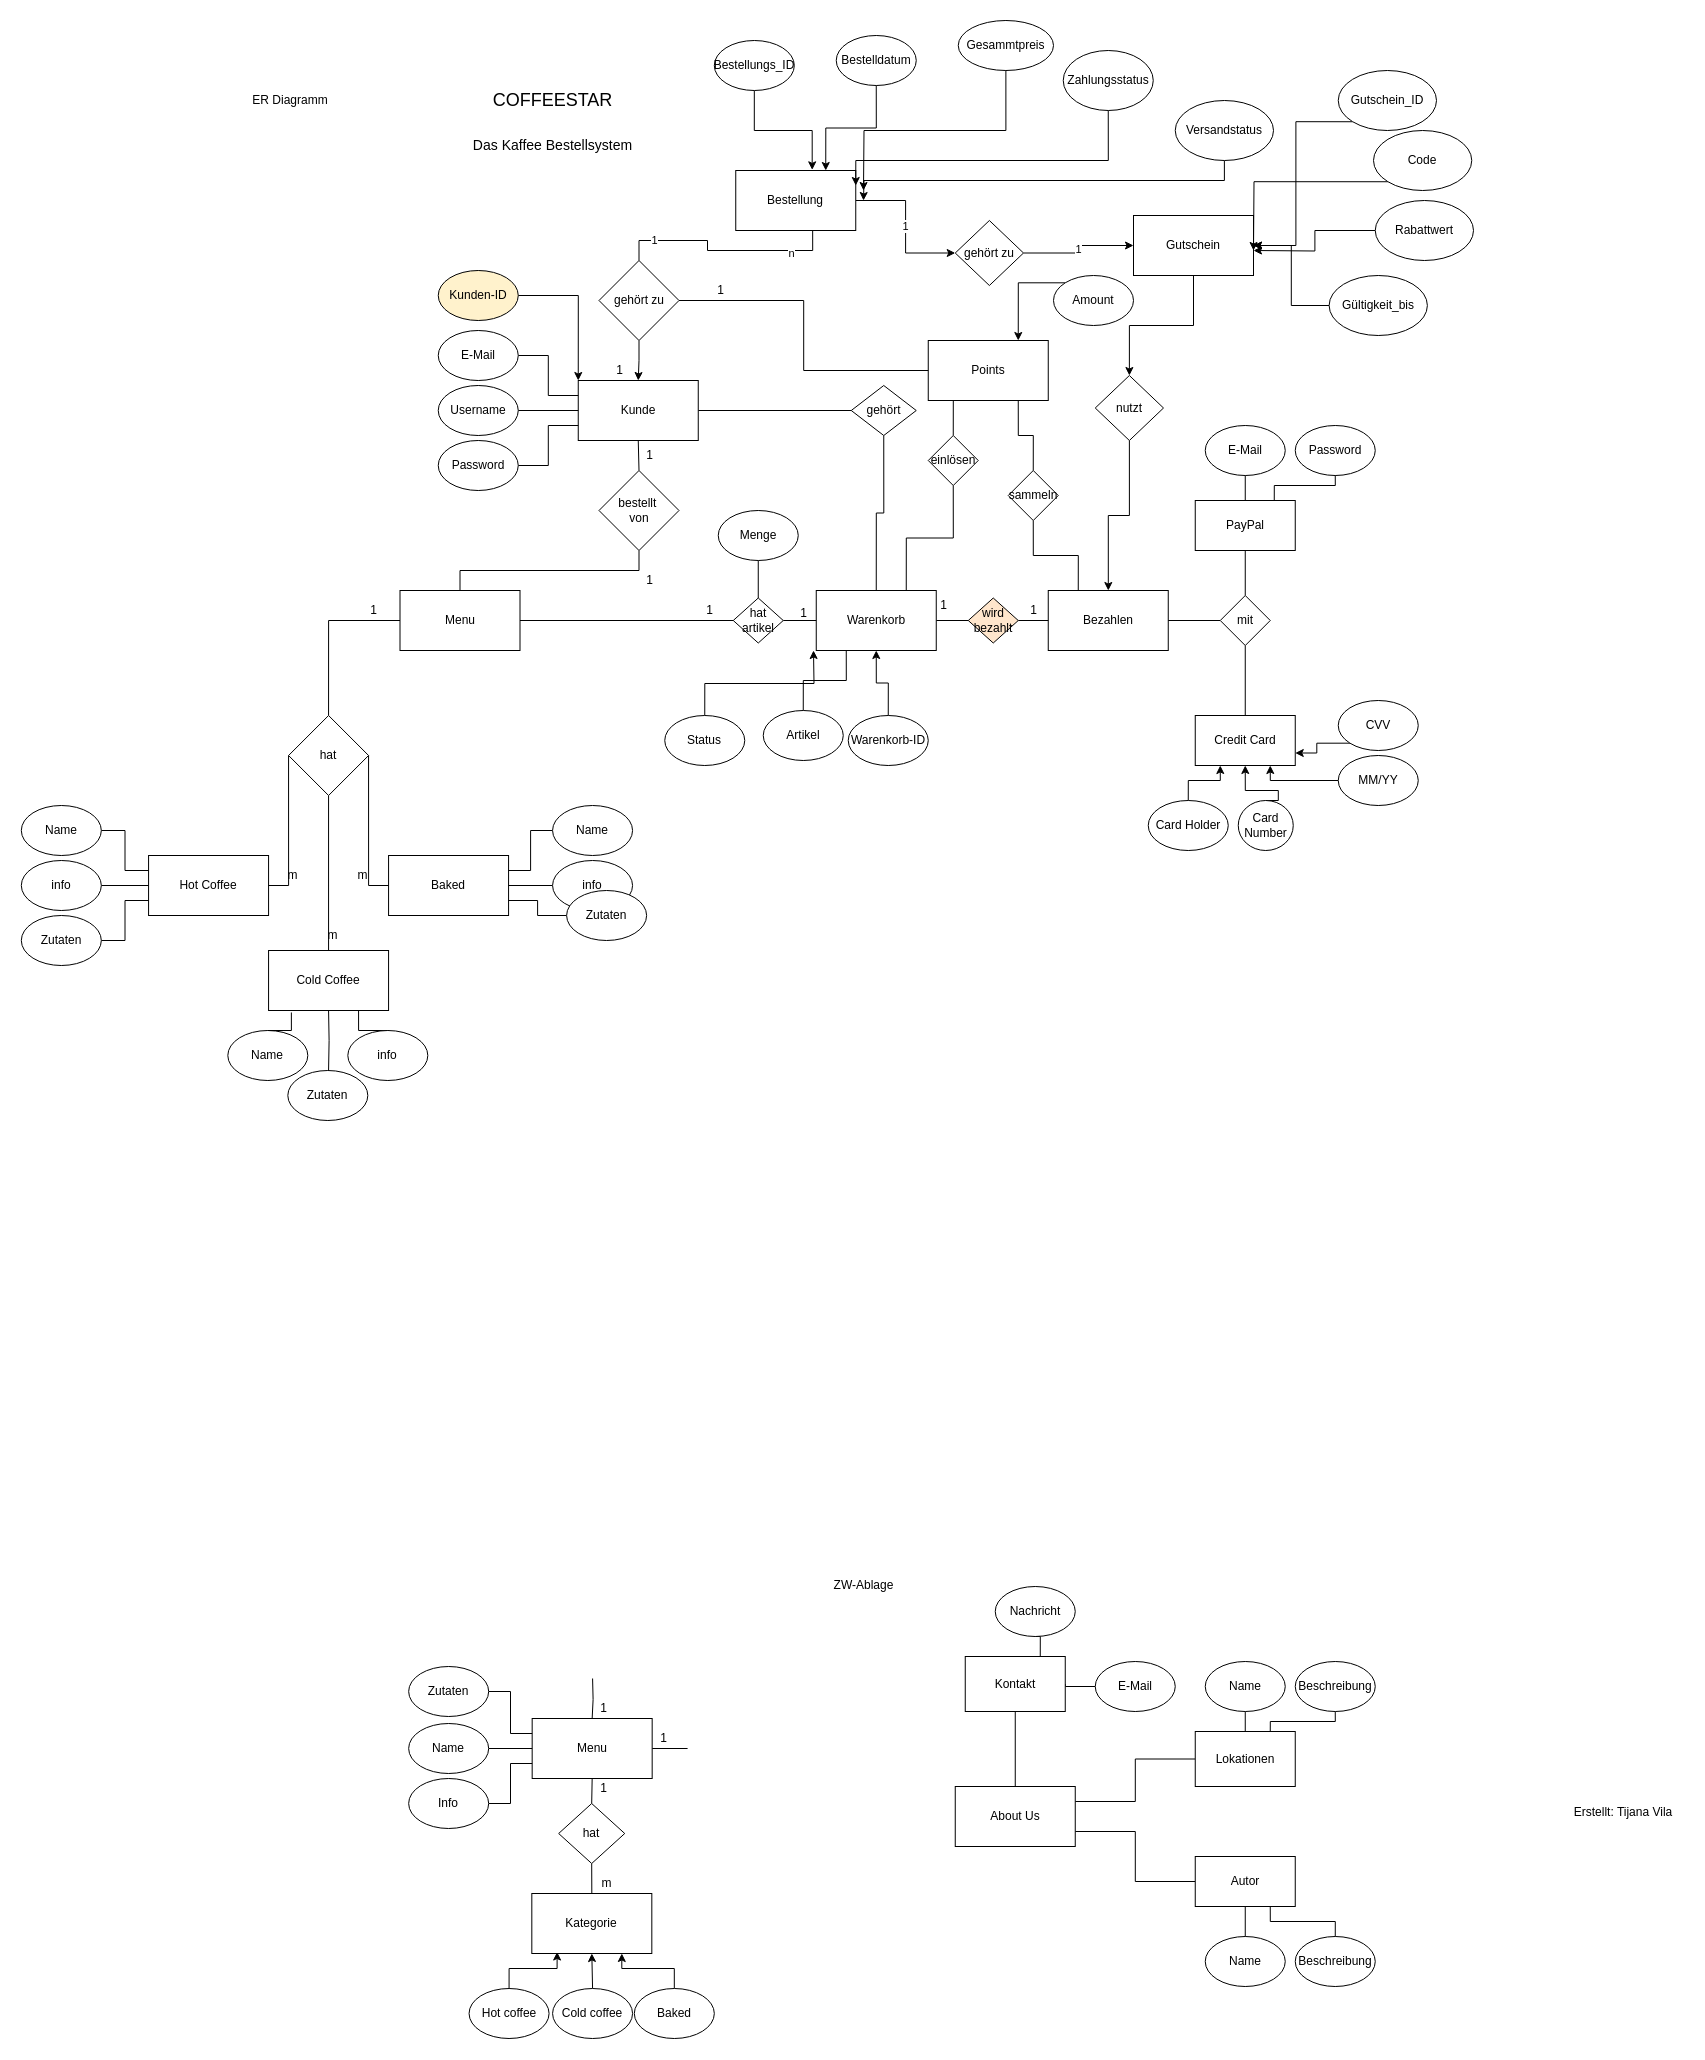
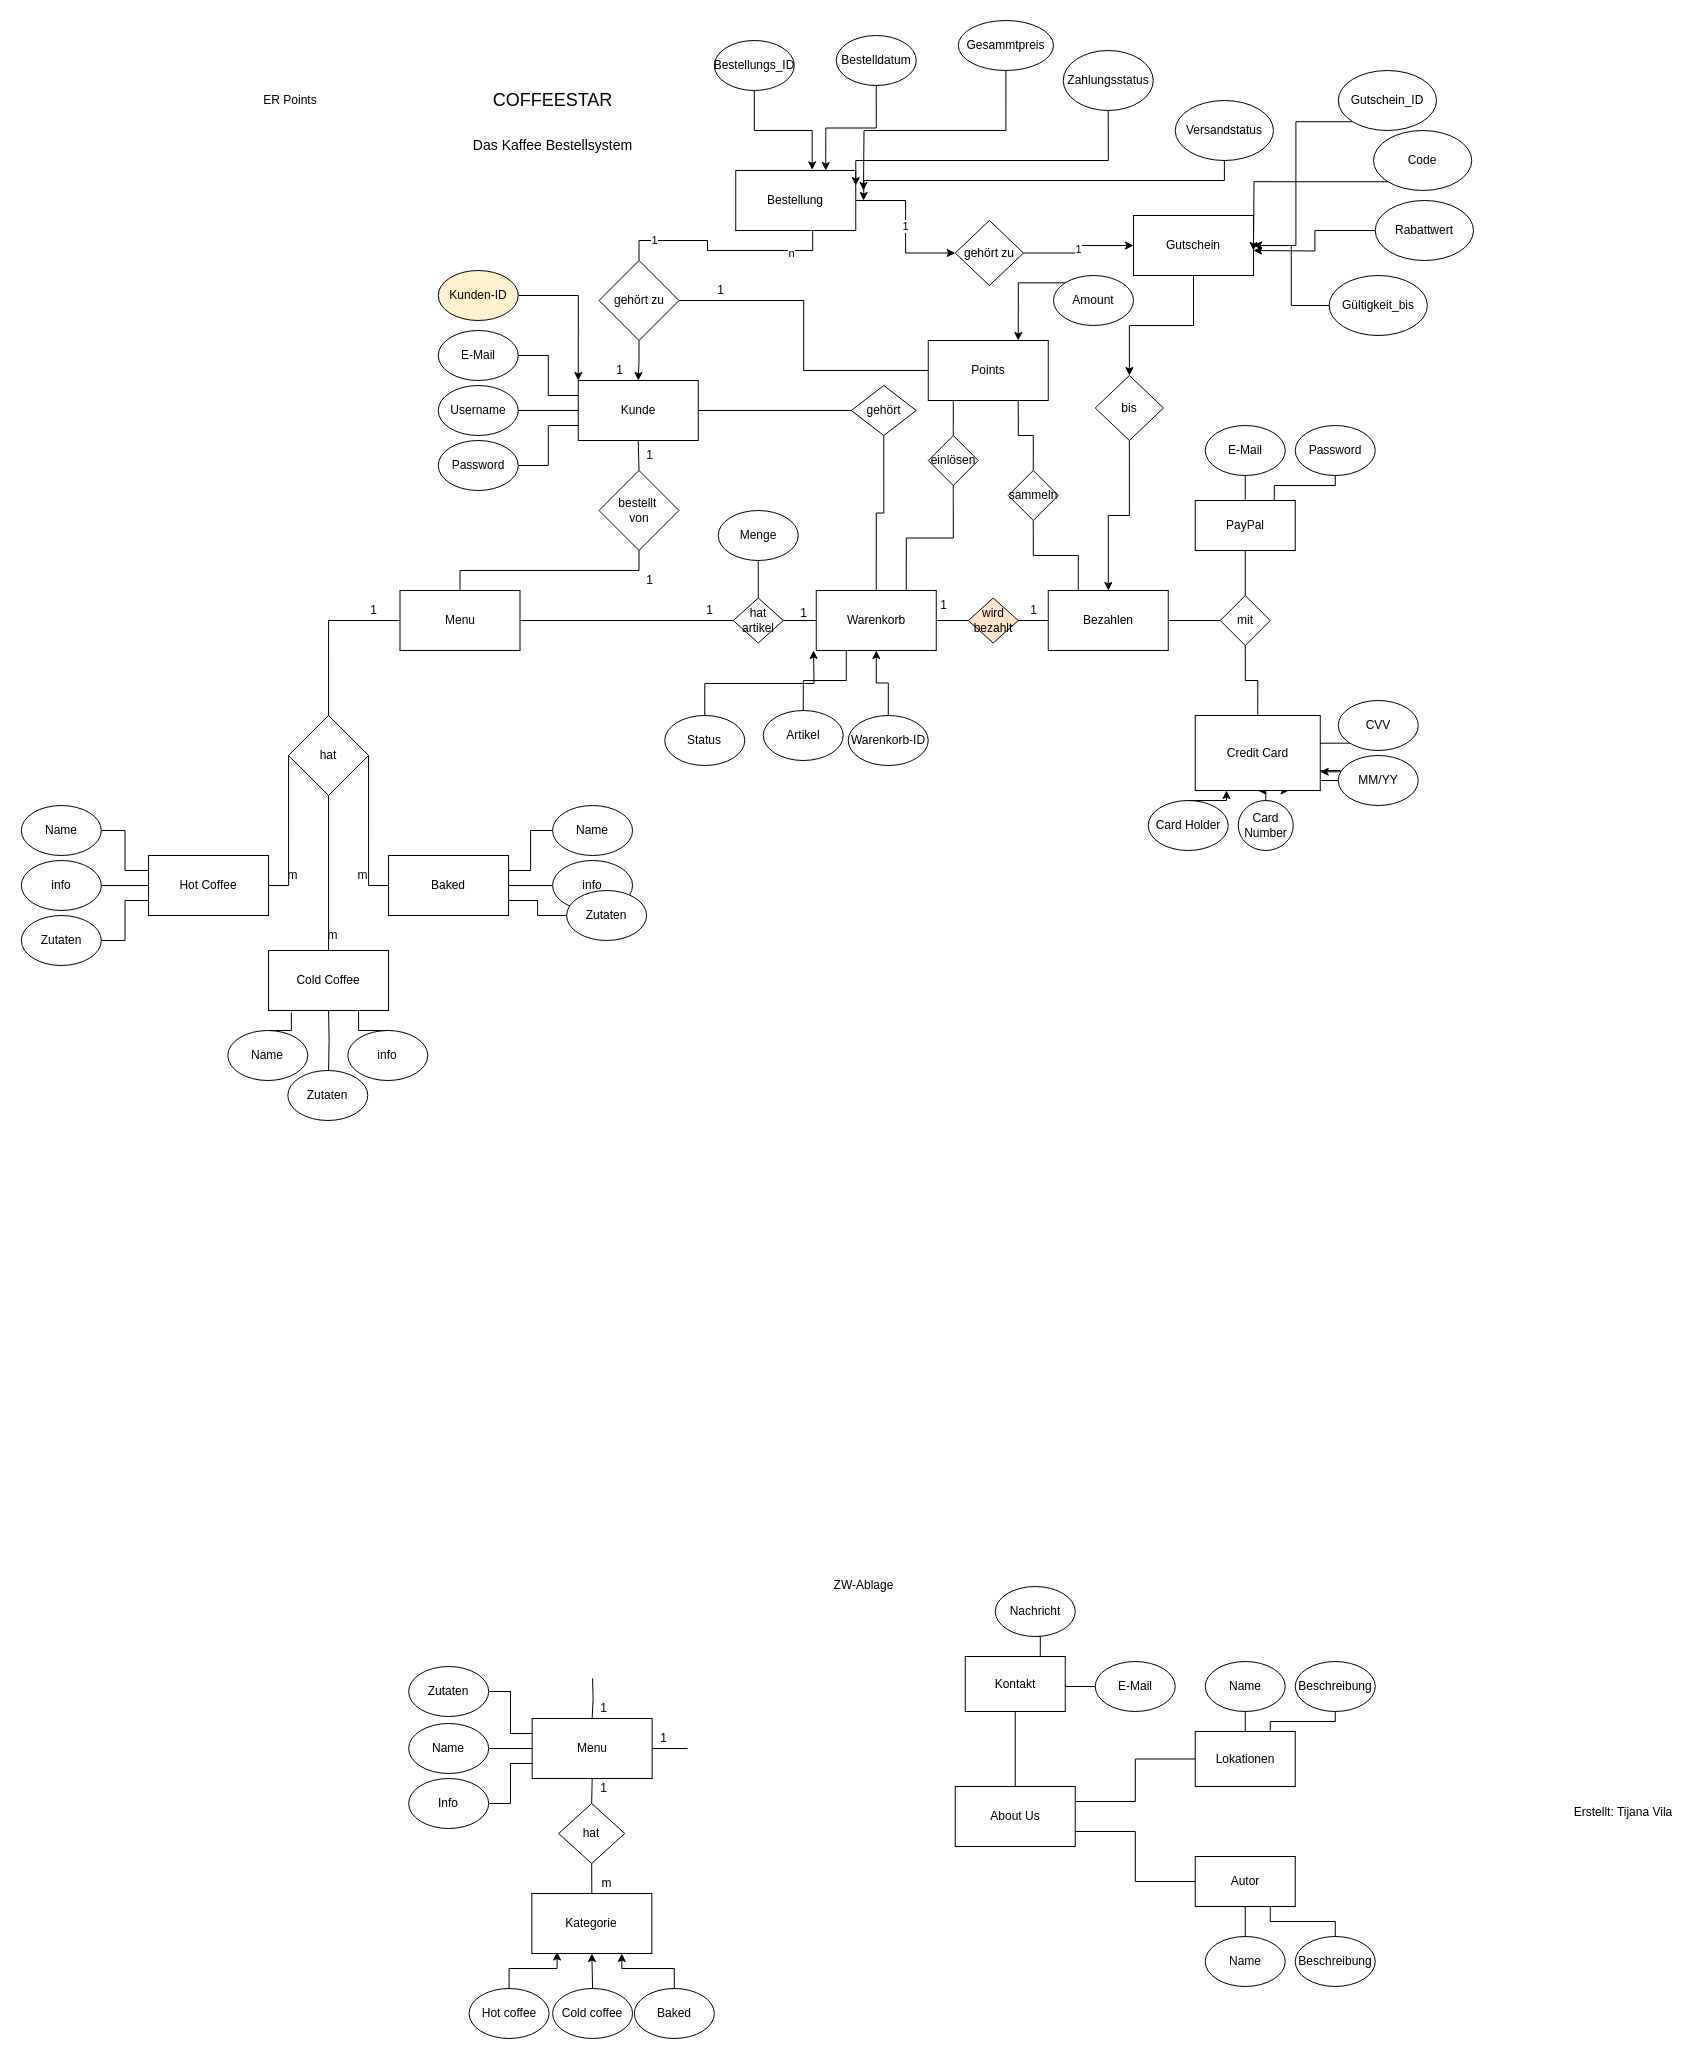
(291, 101) -> (291, 101)
(1130, 409) -> (1130, 409)
(1245, 741) -> (1258, 753)
